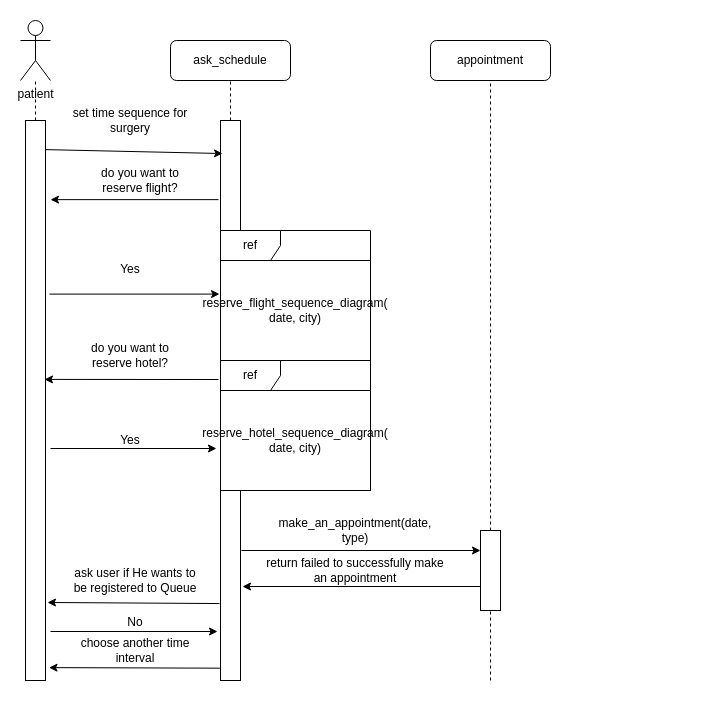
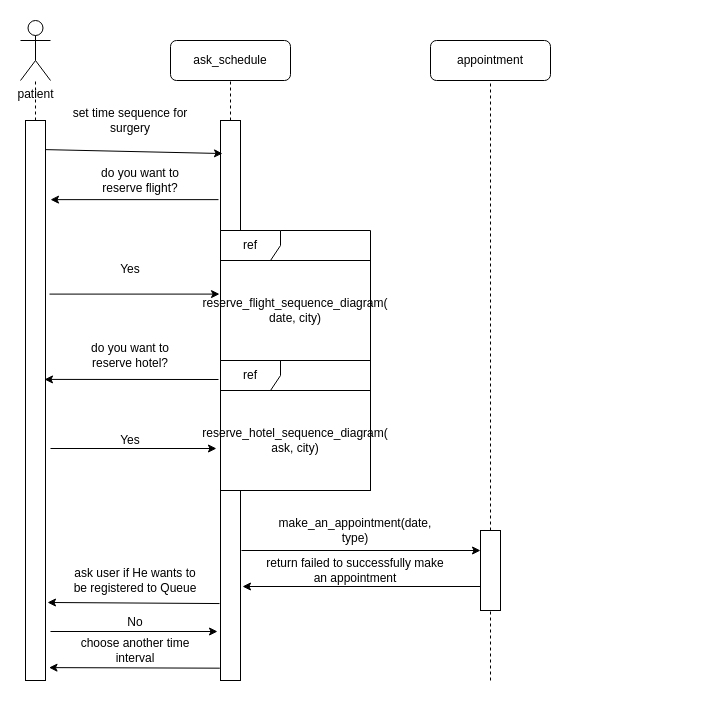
(296, 441) -> (296, 441)
